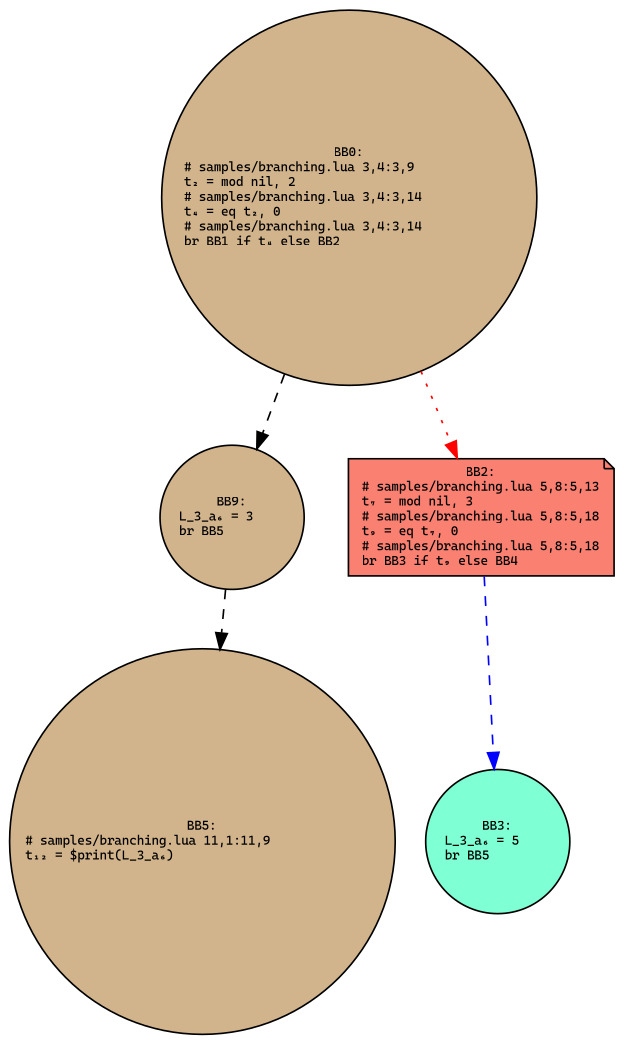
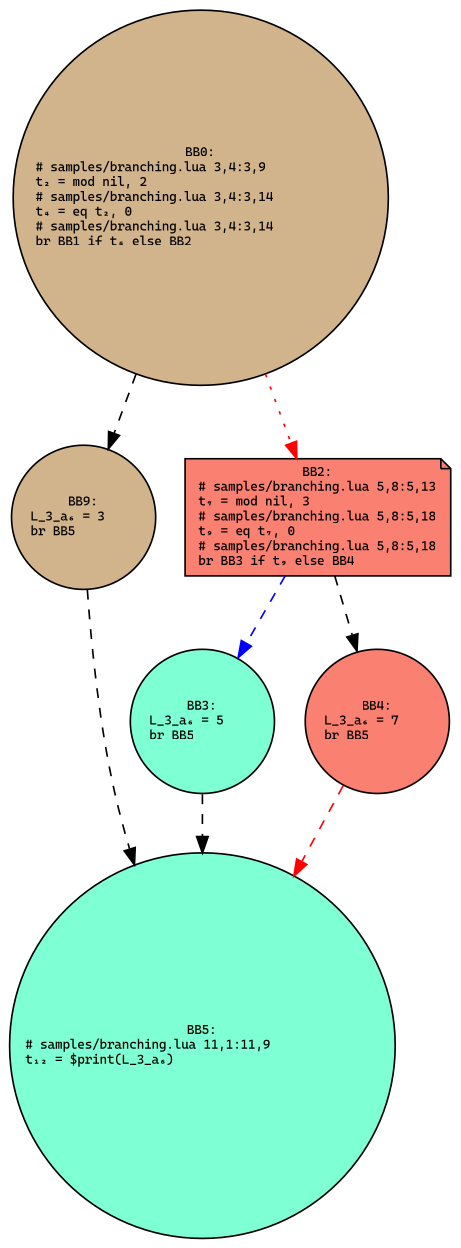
none -> (377, 721)
none -> (202, 815)
(202, 842) -> (202, 1046)
